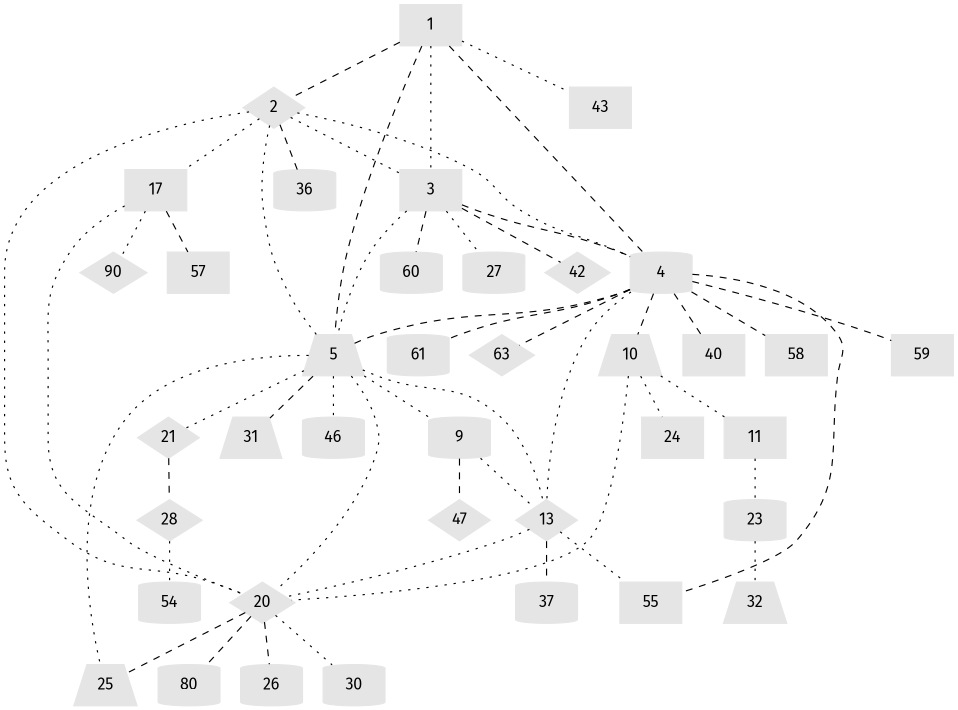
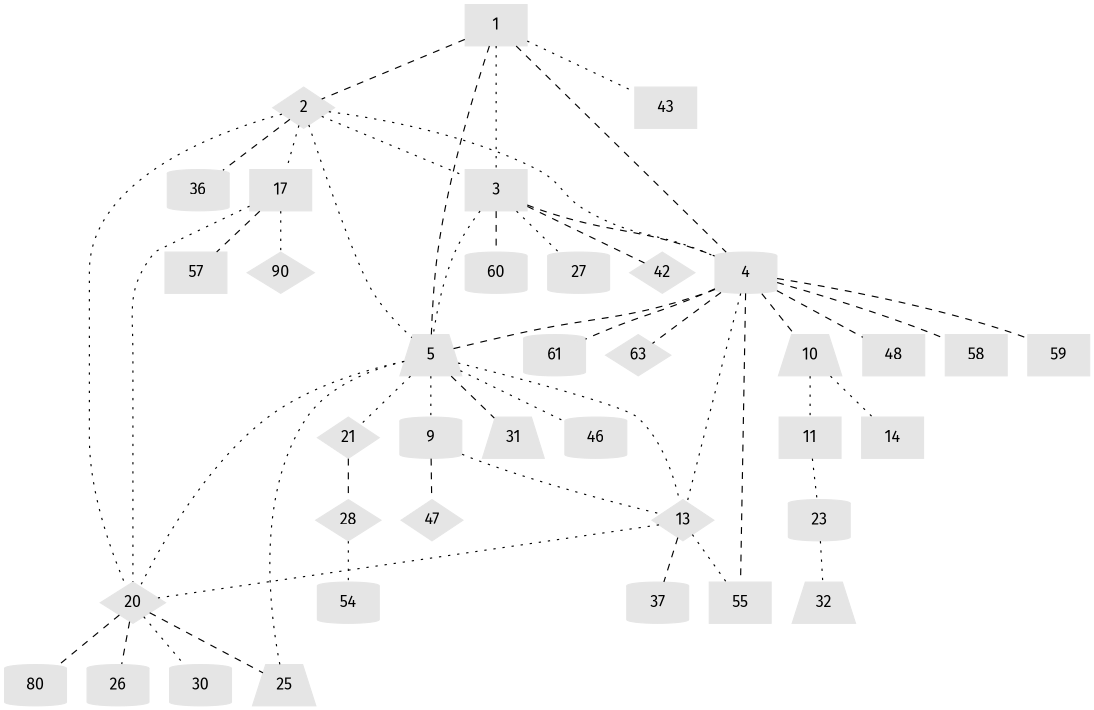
(714, 355) -> (894, 355)
(673, 438) -> (893, 438)
(527, 568) -> none
